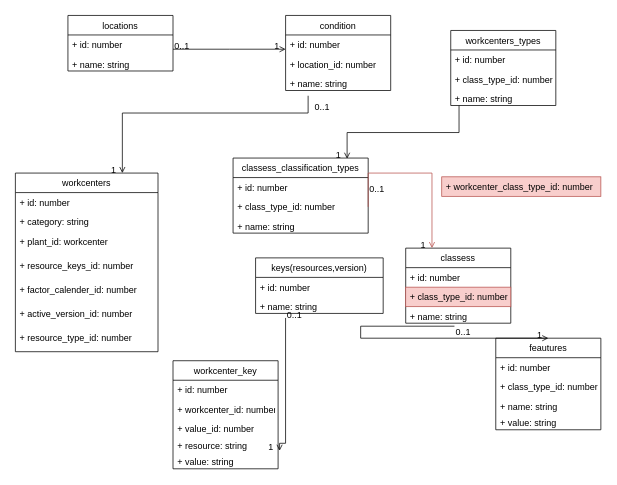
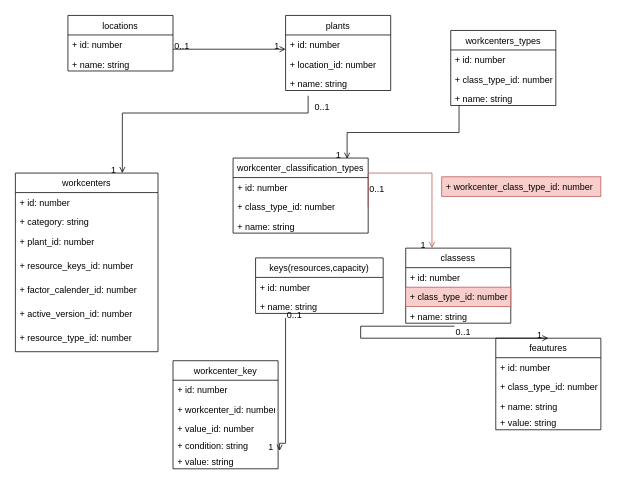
(338, 26) -> (338, 26)
(300, 168) -> (300, 168)
(69, 242) -> (59, 242)
(319, 268) -> (319, 268)
(218, 446) -> (218, 446)
